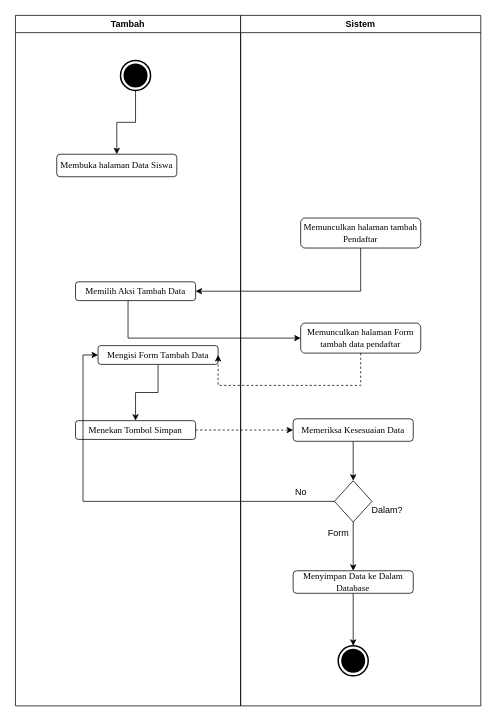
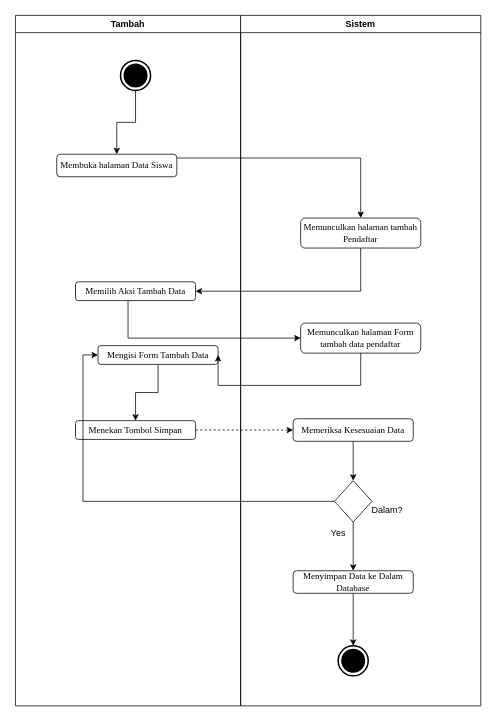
none -> (360, 184)
(293, 385) -> (293, 385)
(300, 492) -> none
(338, 533) -> (338, 533)
